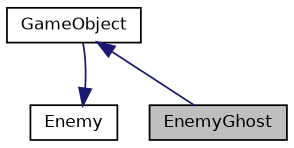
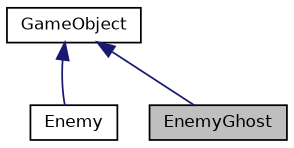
(85, 65) -> (62, 83)
